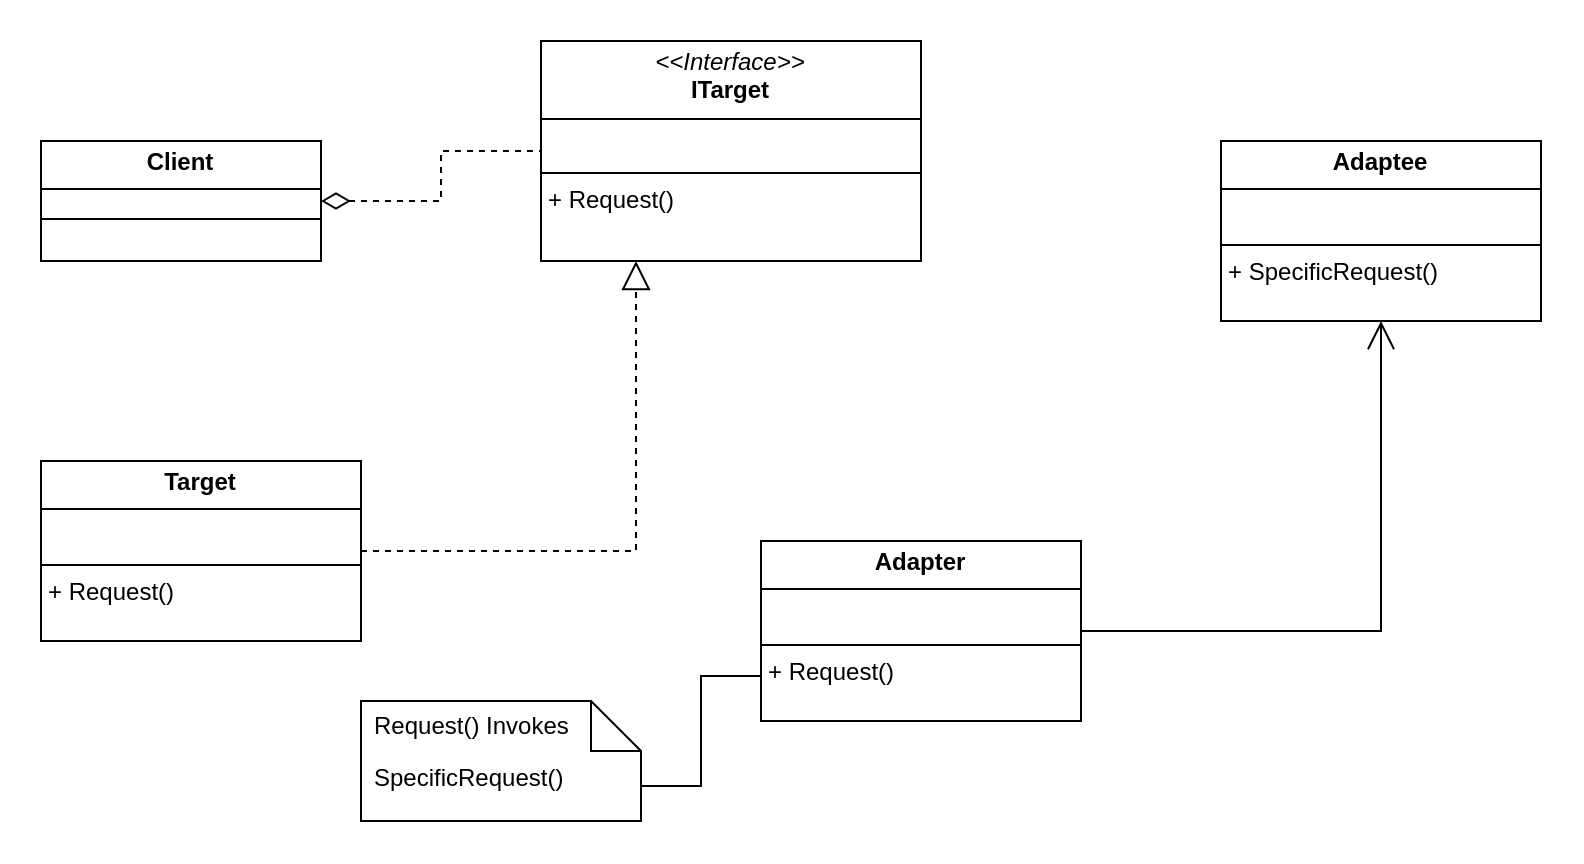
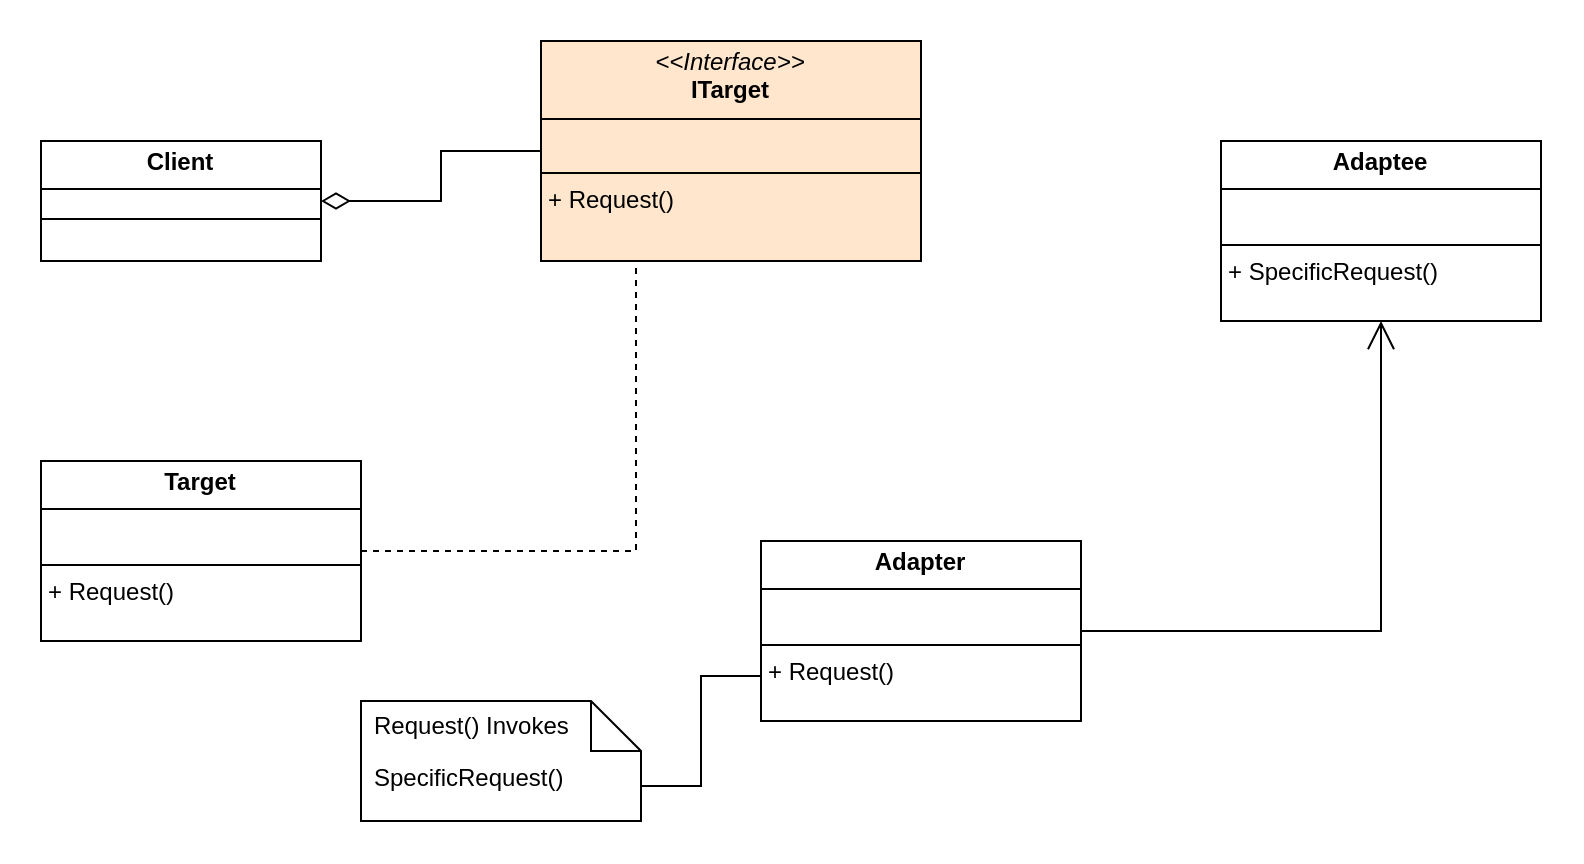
(731, 151) -> (731, 151)
(441, 171) -> (441, 171)
(636, 290) -> (636, 275)
